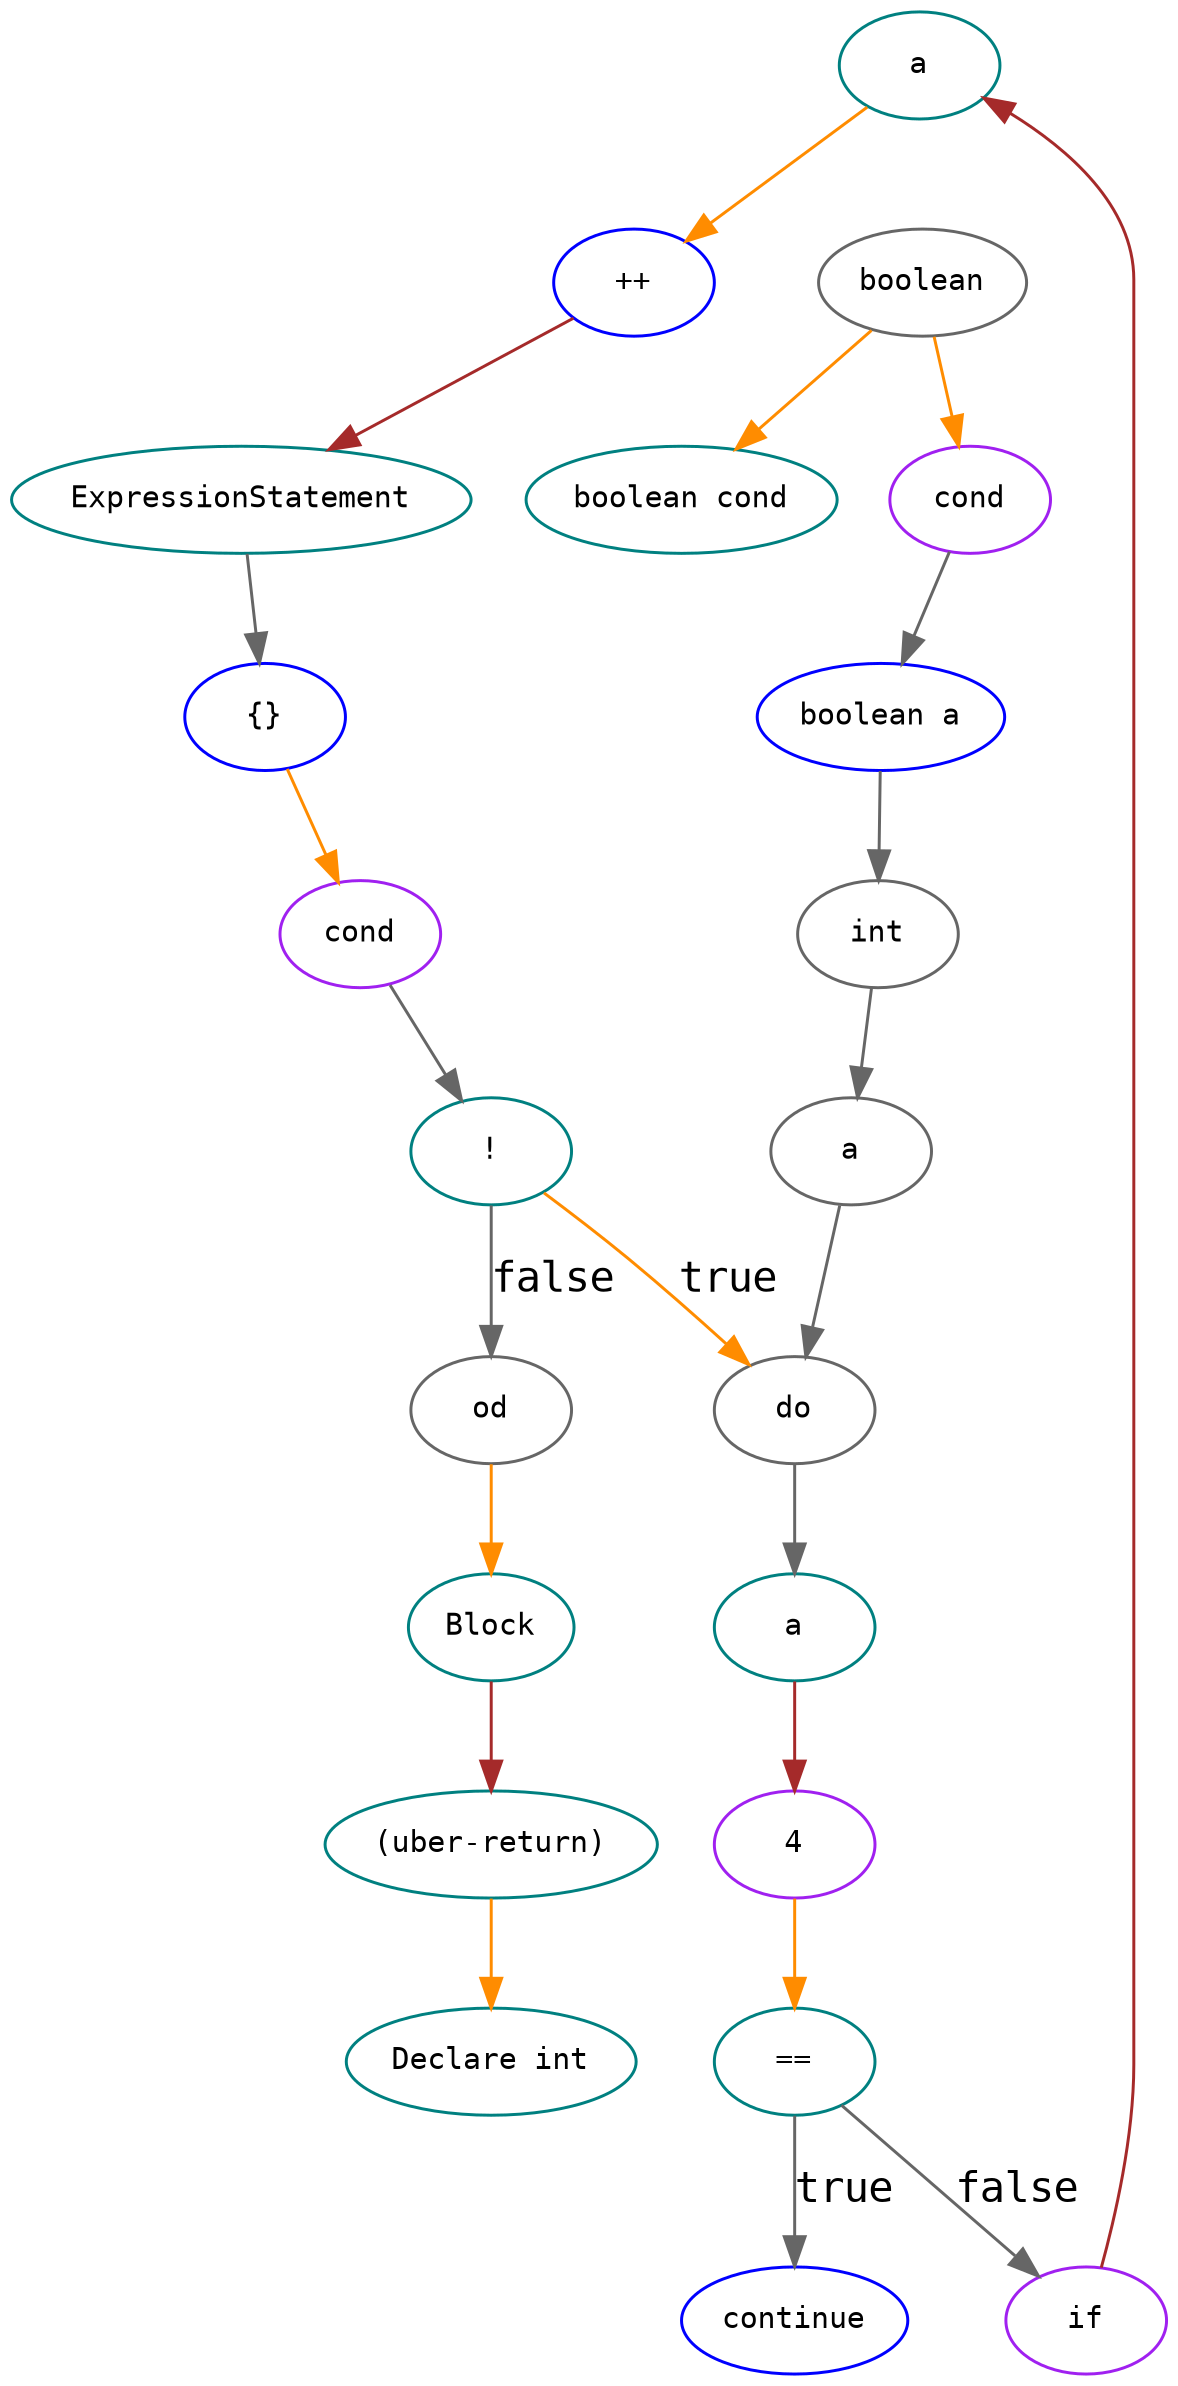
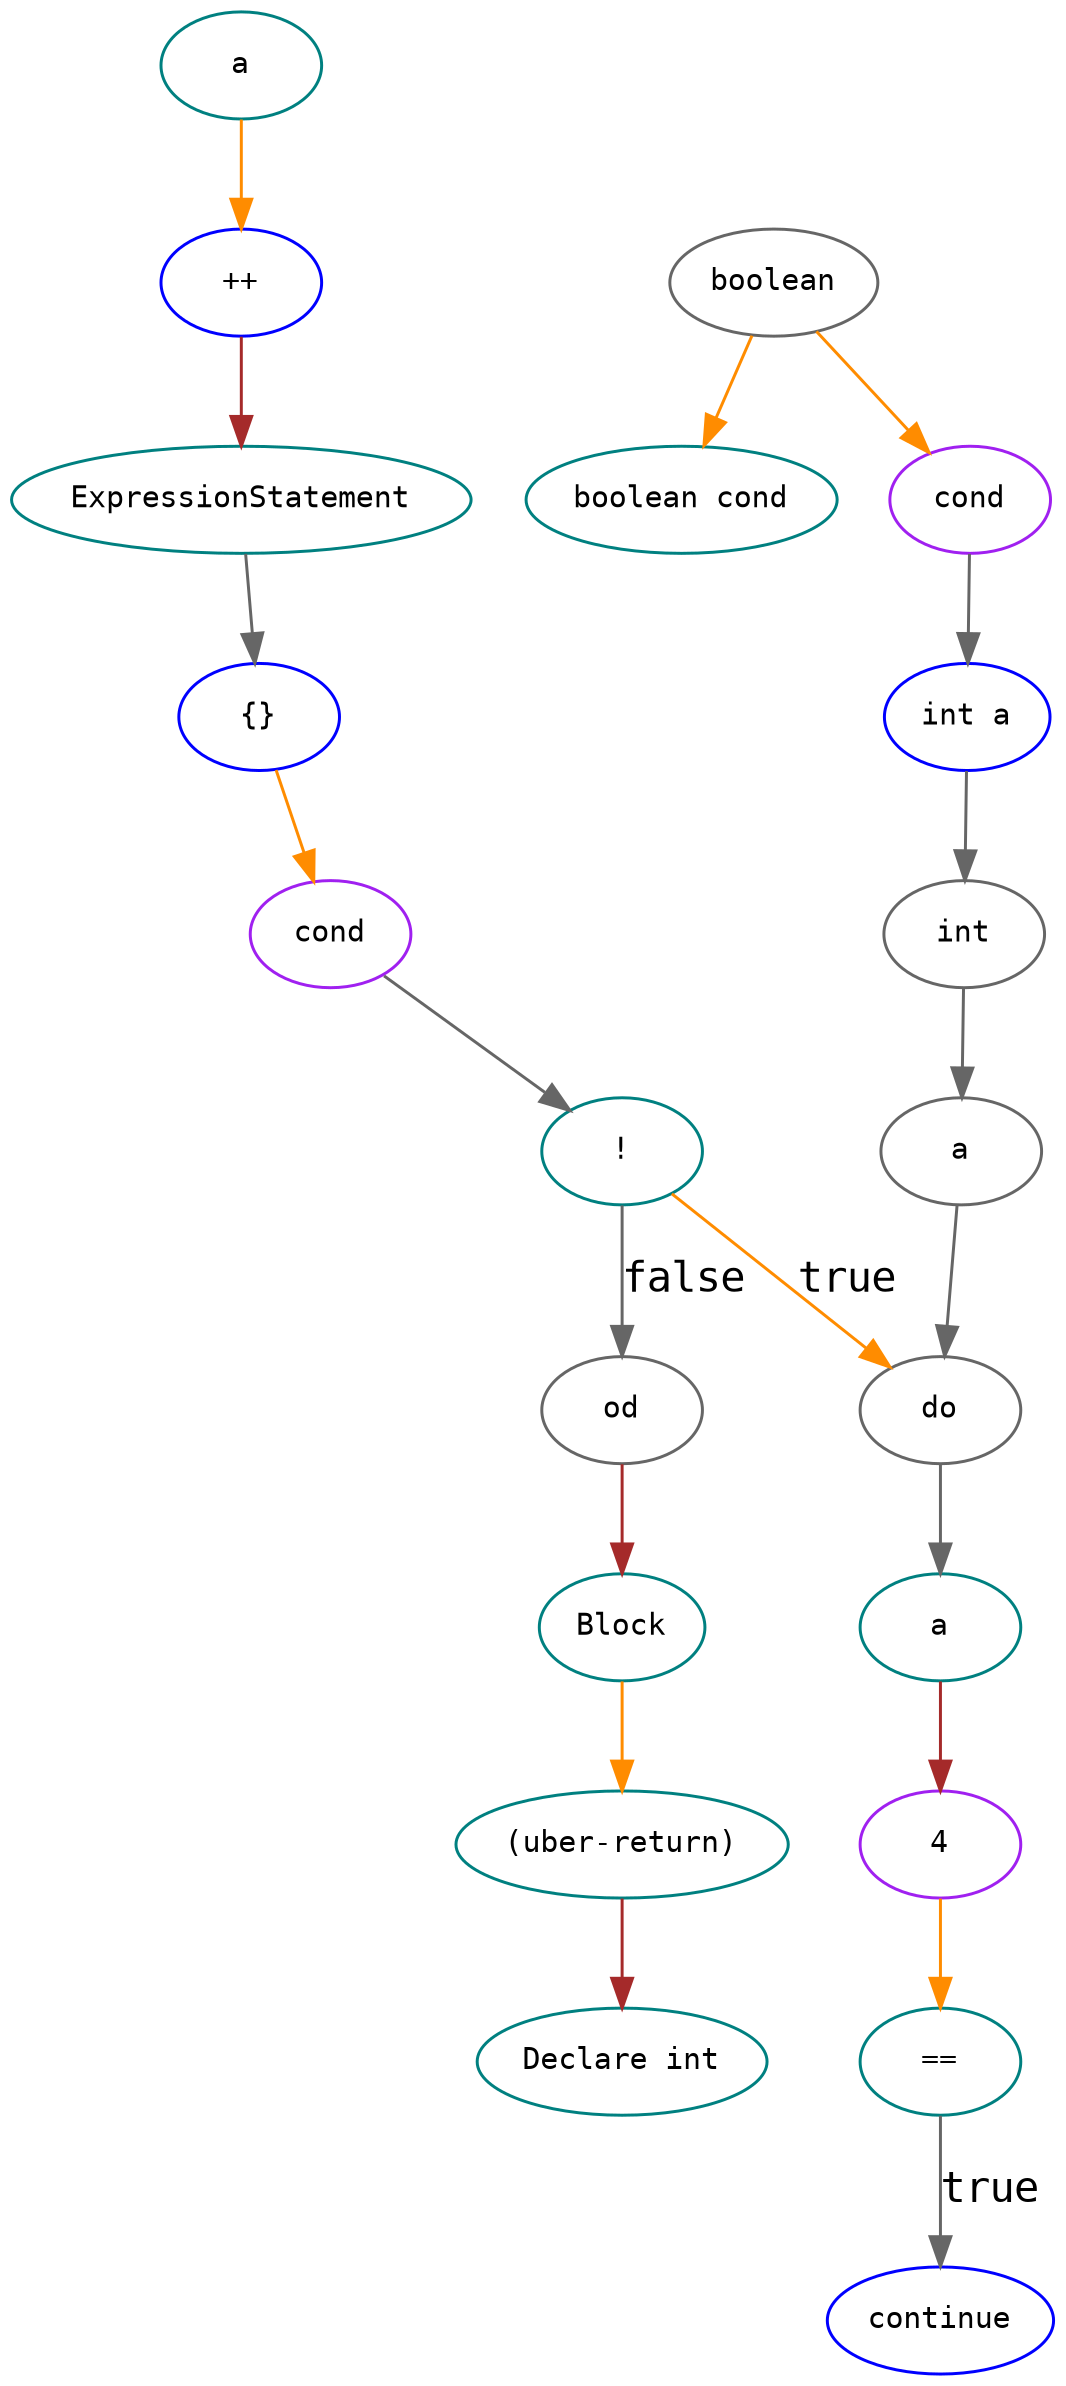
(881, 717) -> (967, 717)
(491, 1504) -> (622, 1504)
(491, 1721) -> (622, 1721)
(491, 1938) -> (622, 1938)
(1086, 2320) -> none
